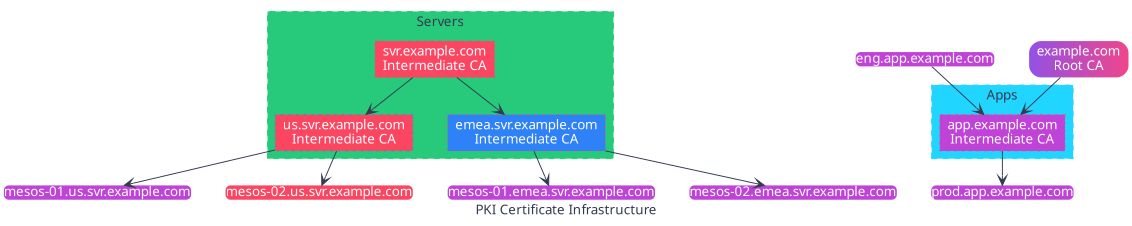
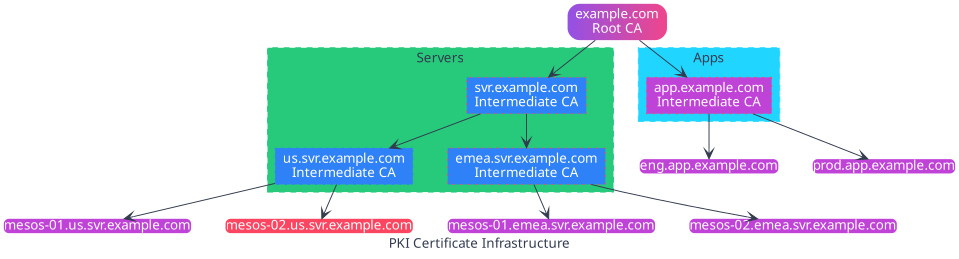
none -> (576, 56)
(435, 59) -> (527, 96)
(959, 91) -> (709, 132)
(344, 133) -> (344, 166)
